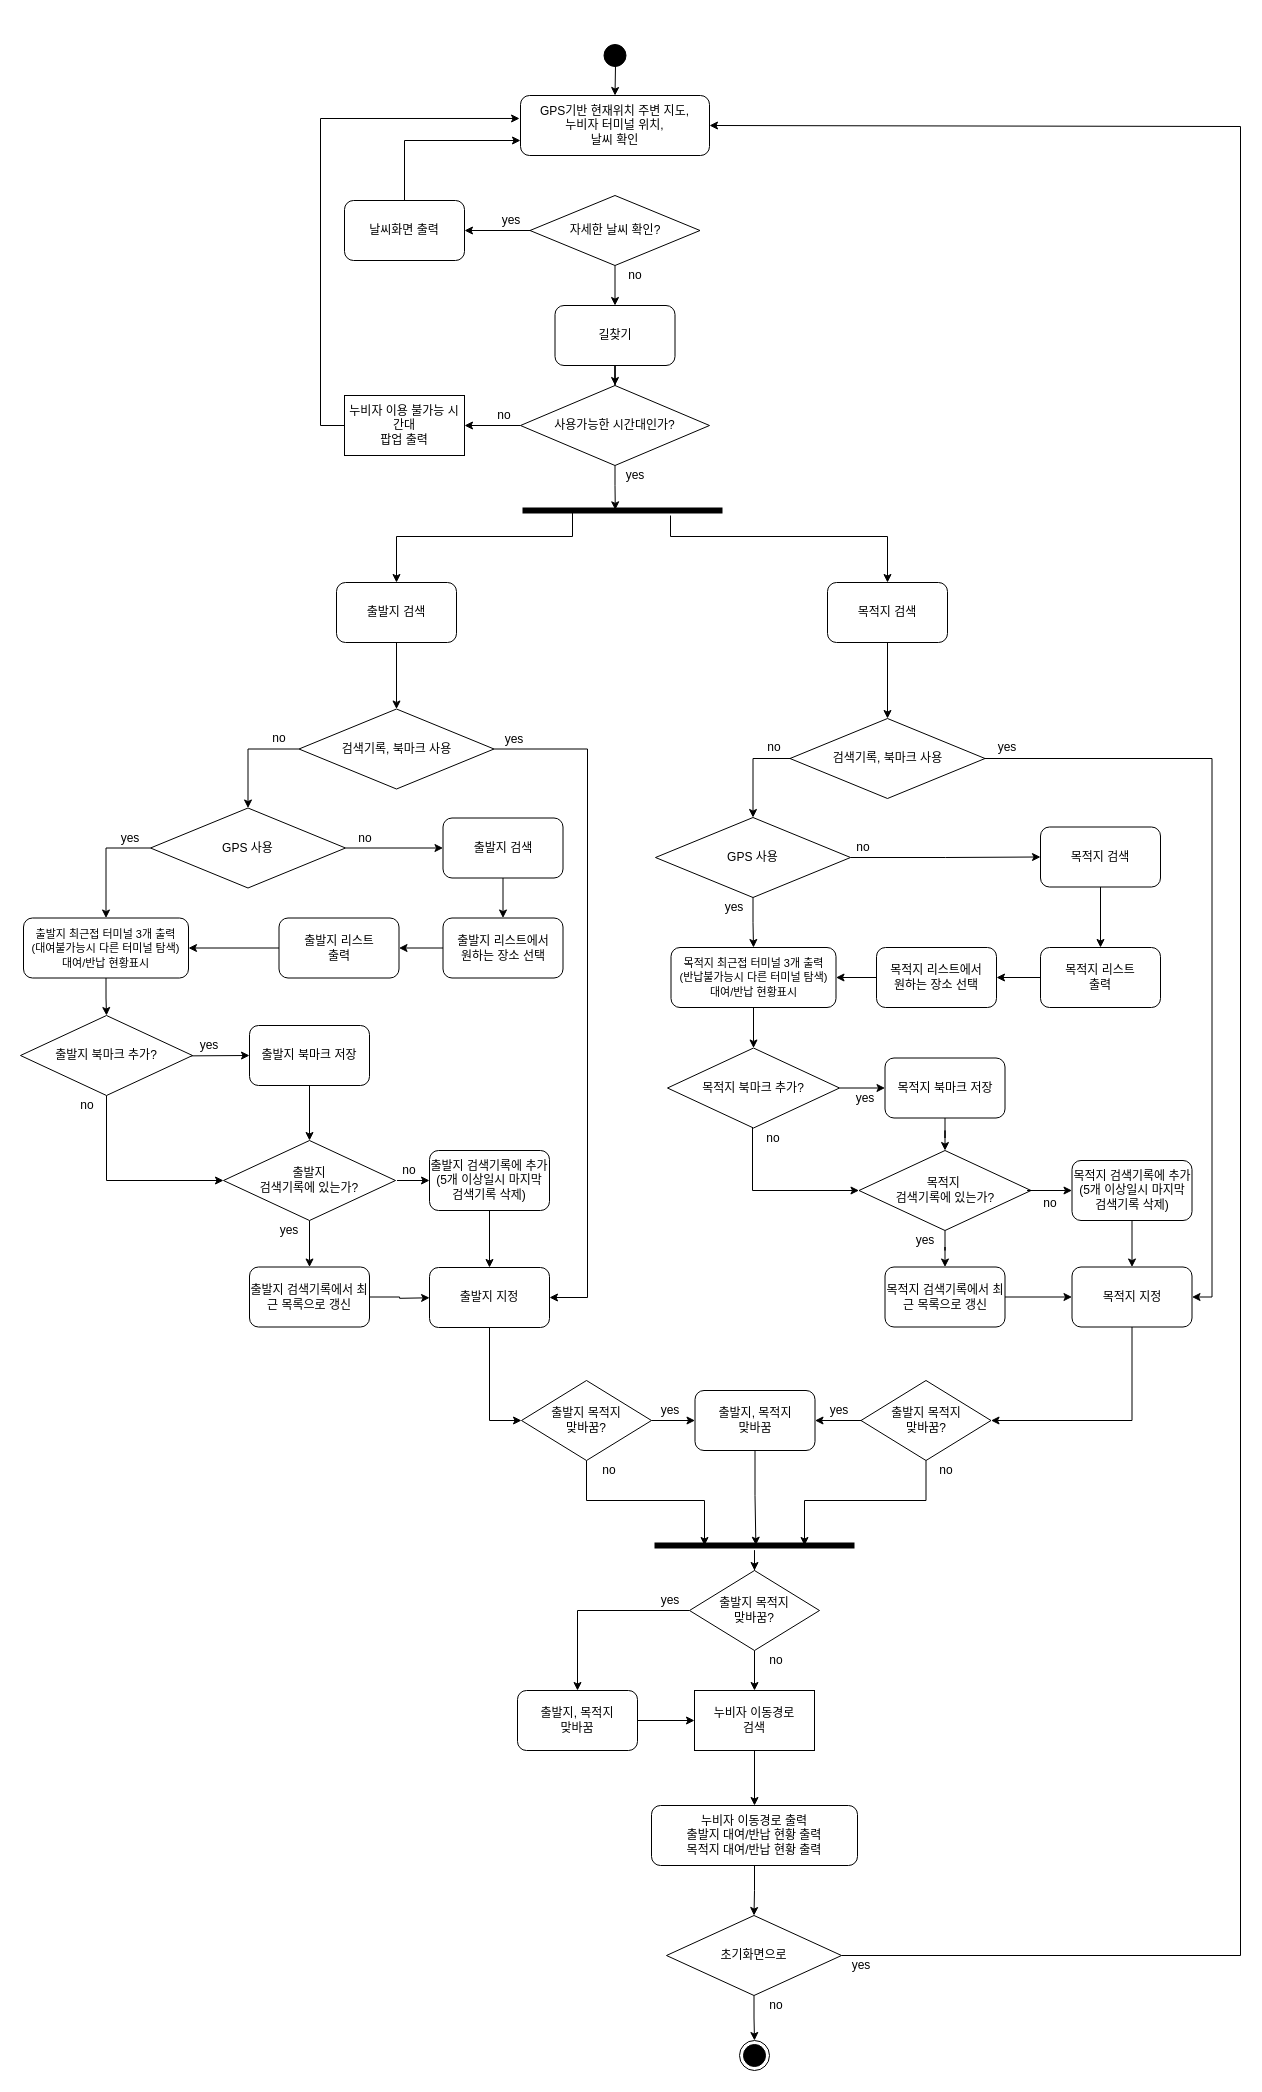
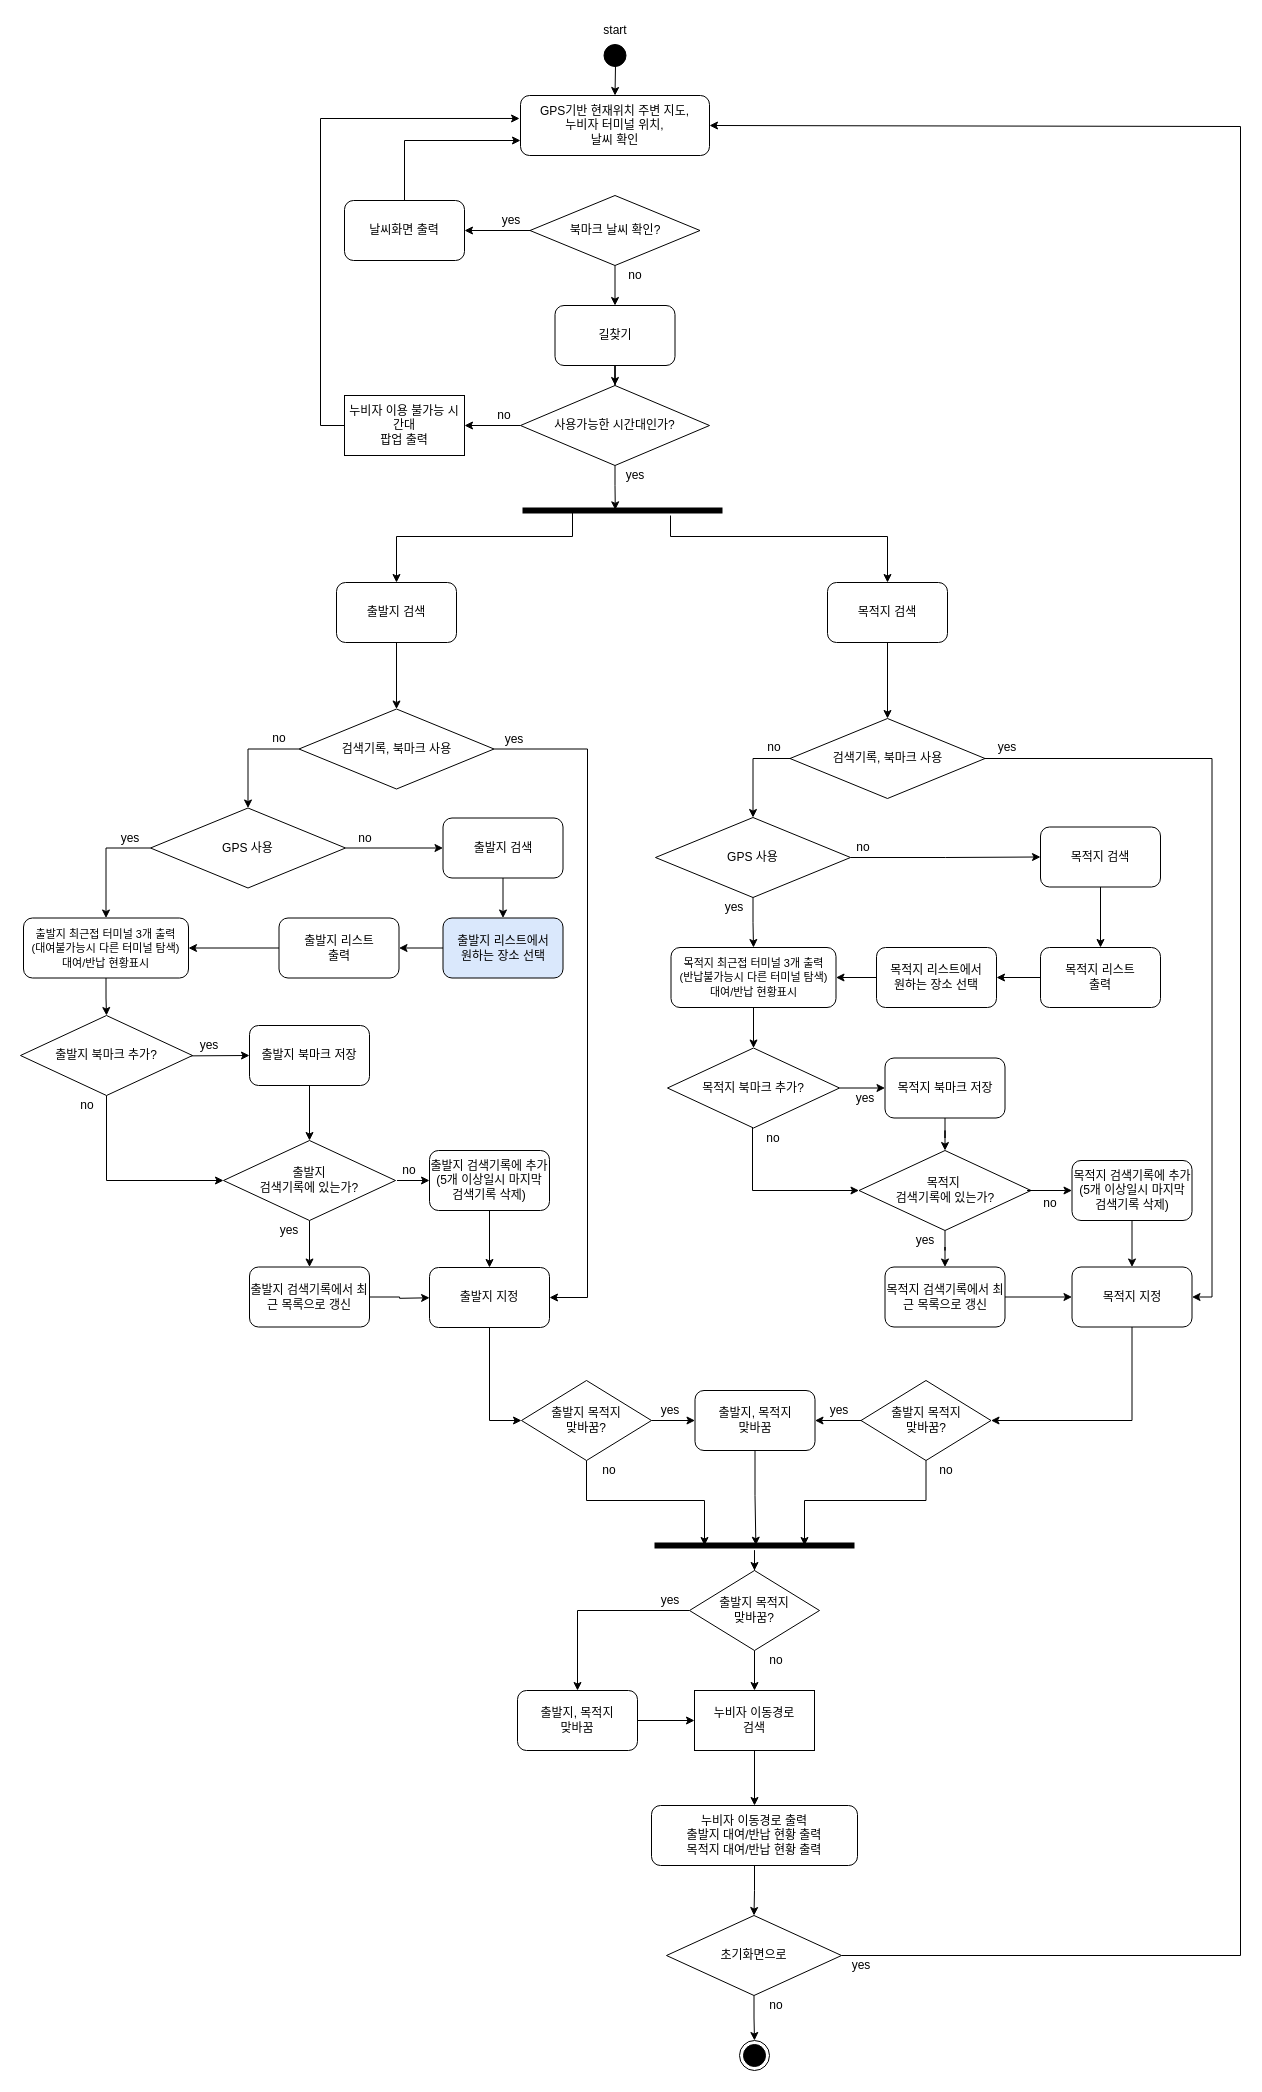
none -> (615, 31)
(616, 231) -> (616, 231)
(503, 948) -> (503, 948)
